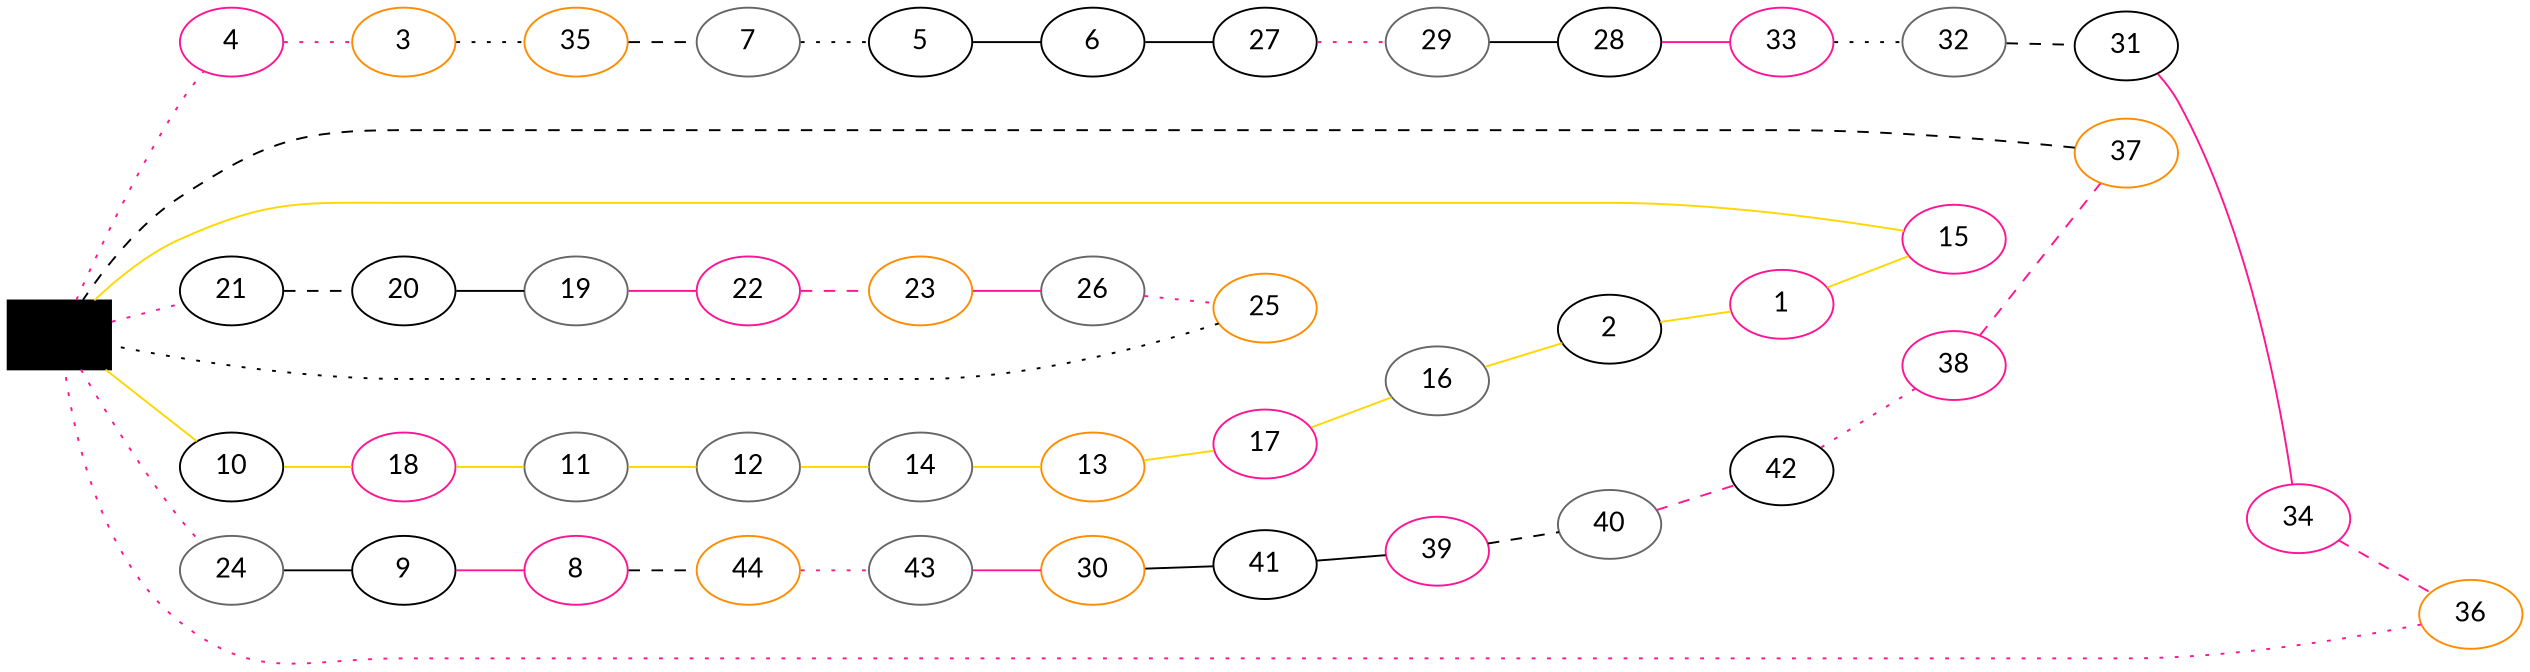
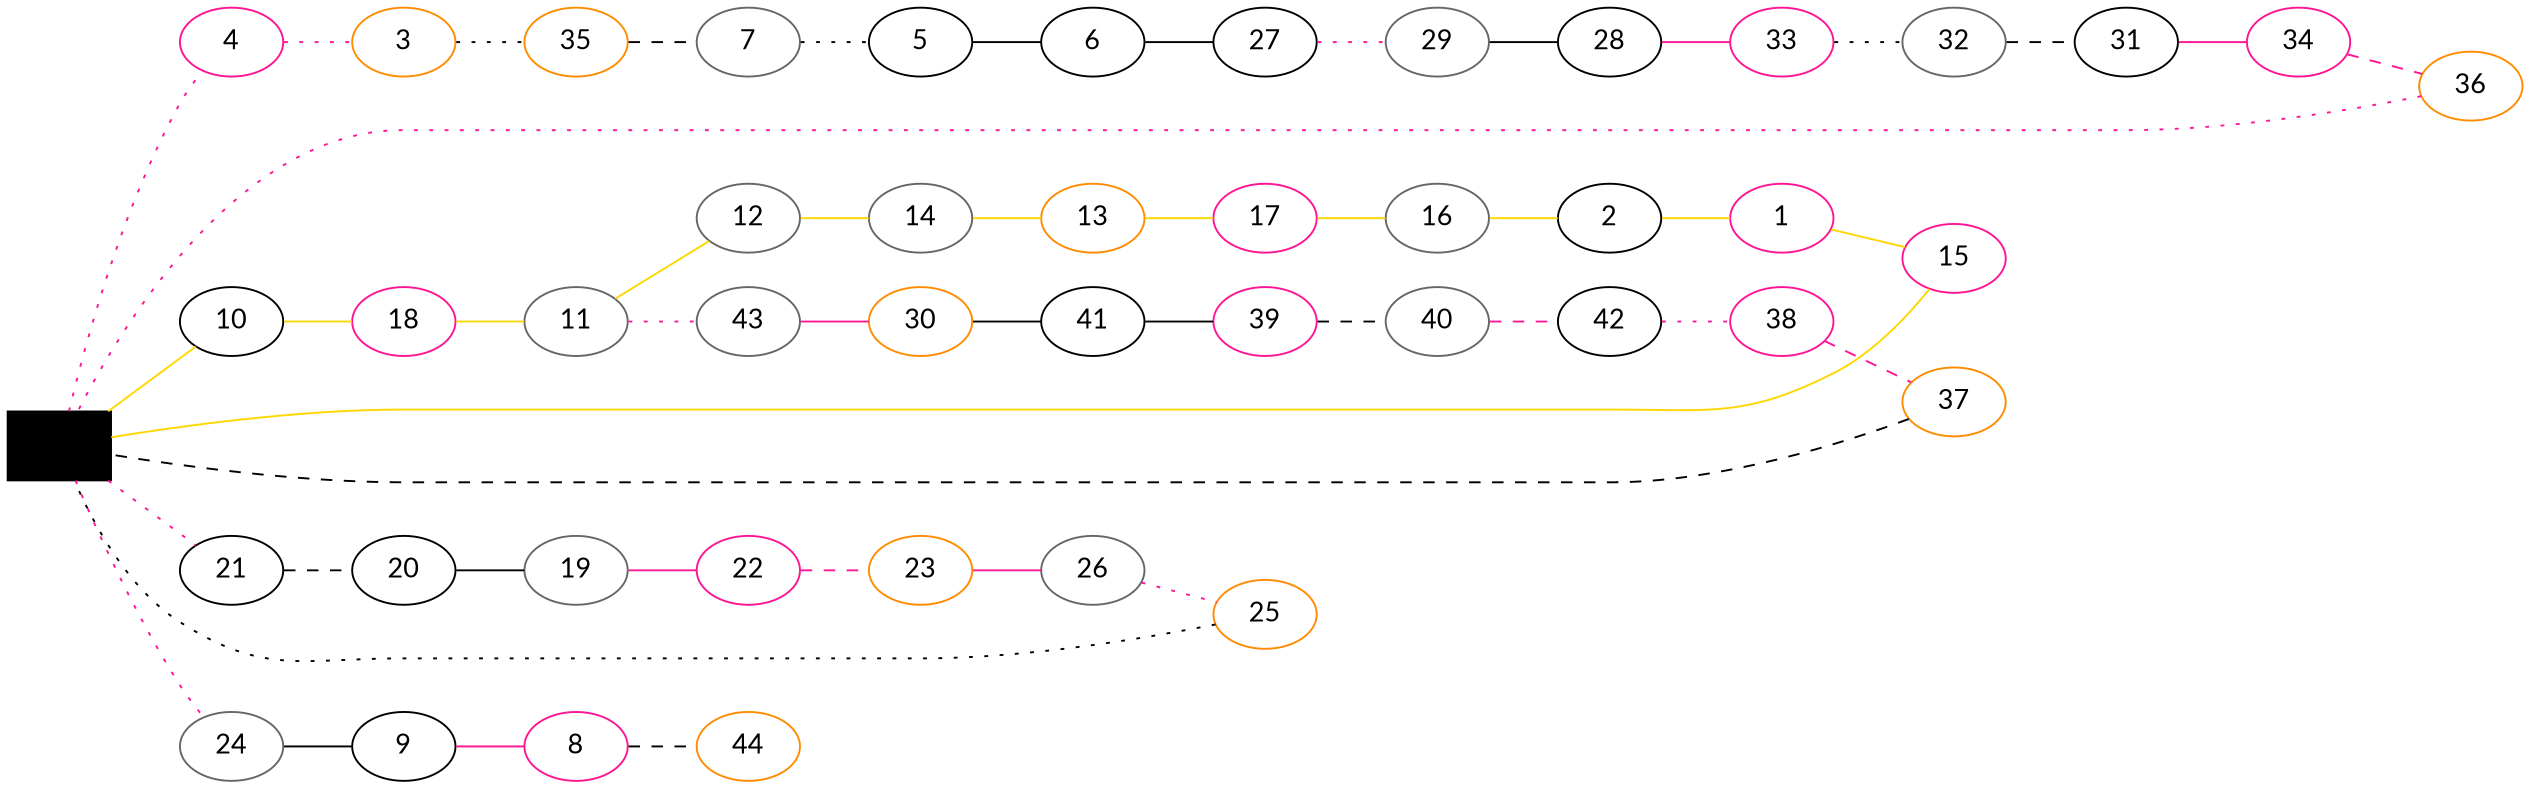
(835, 570) -> (663, 322)
